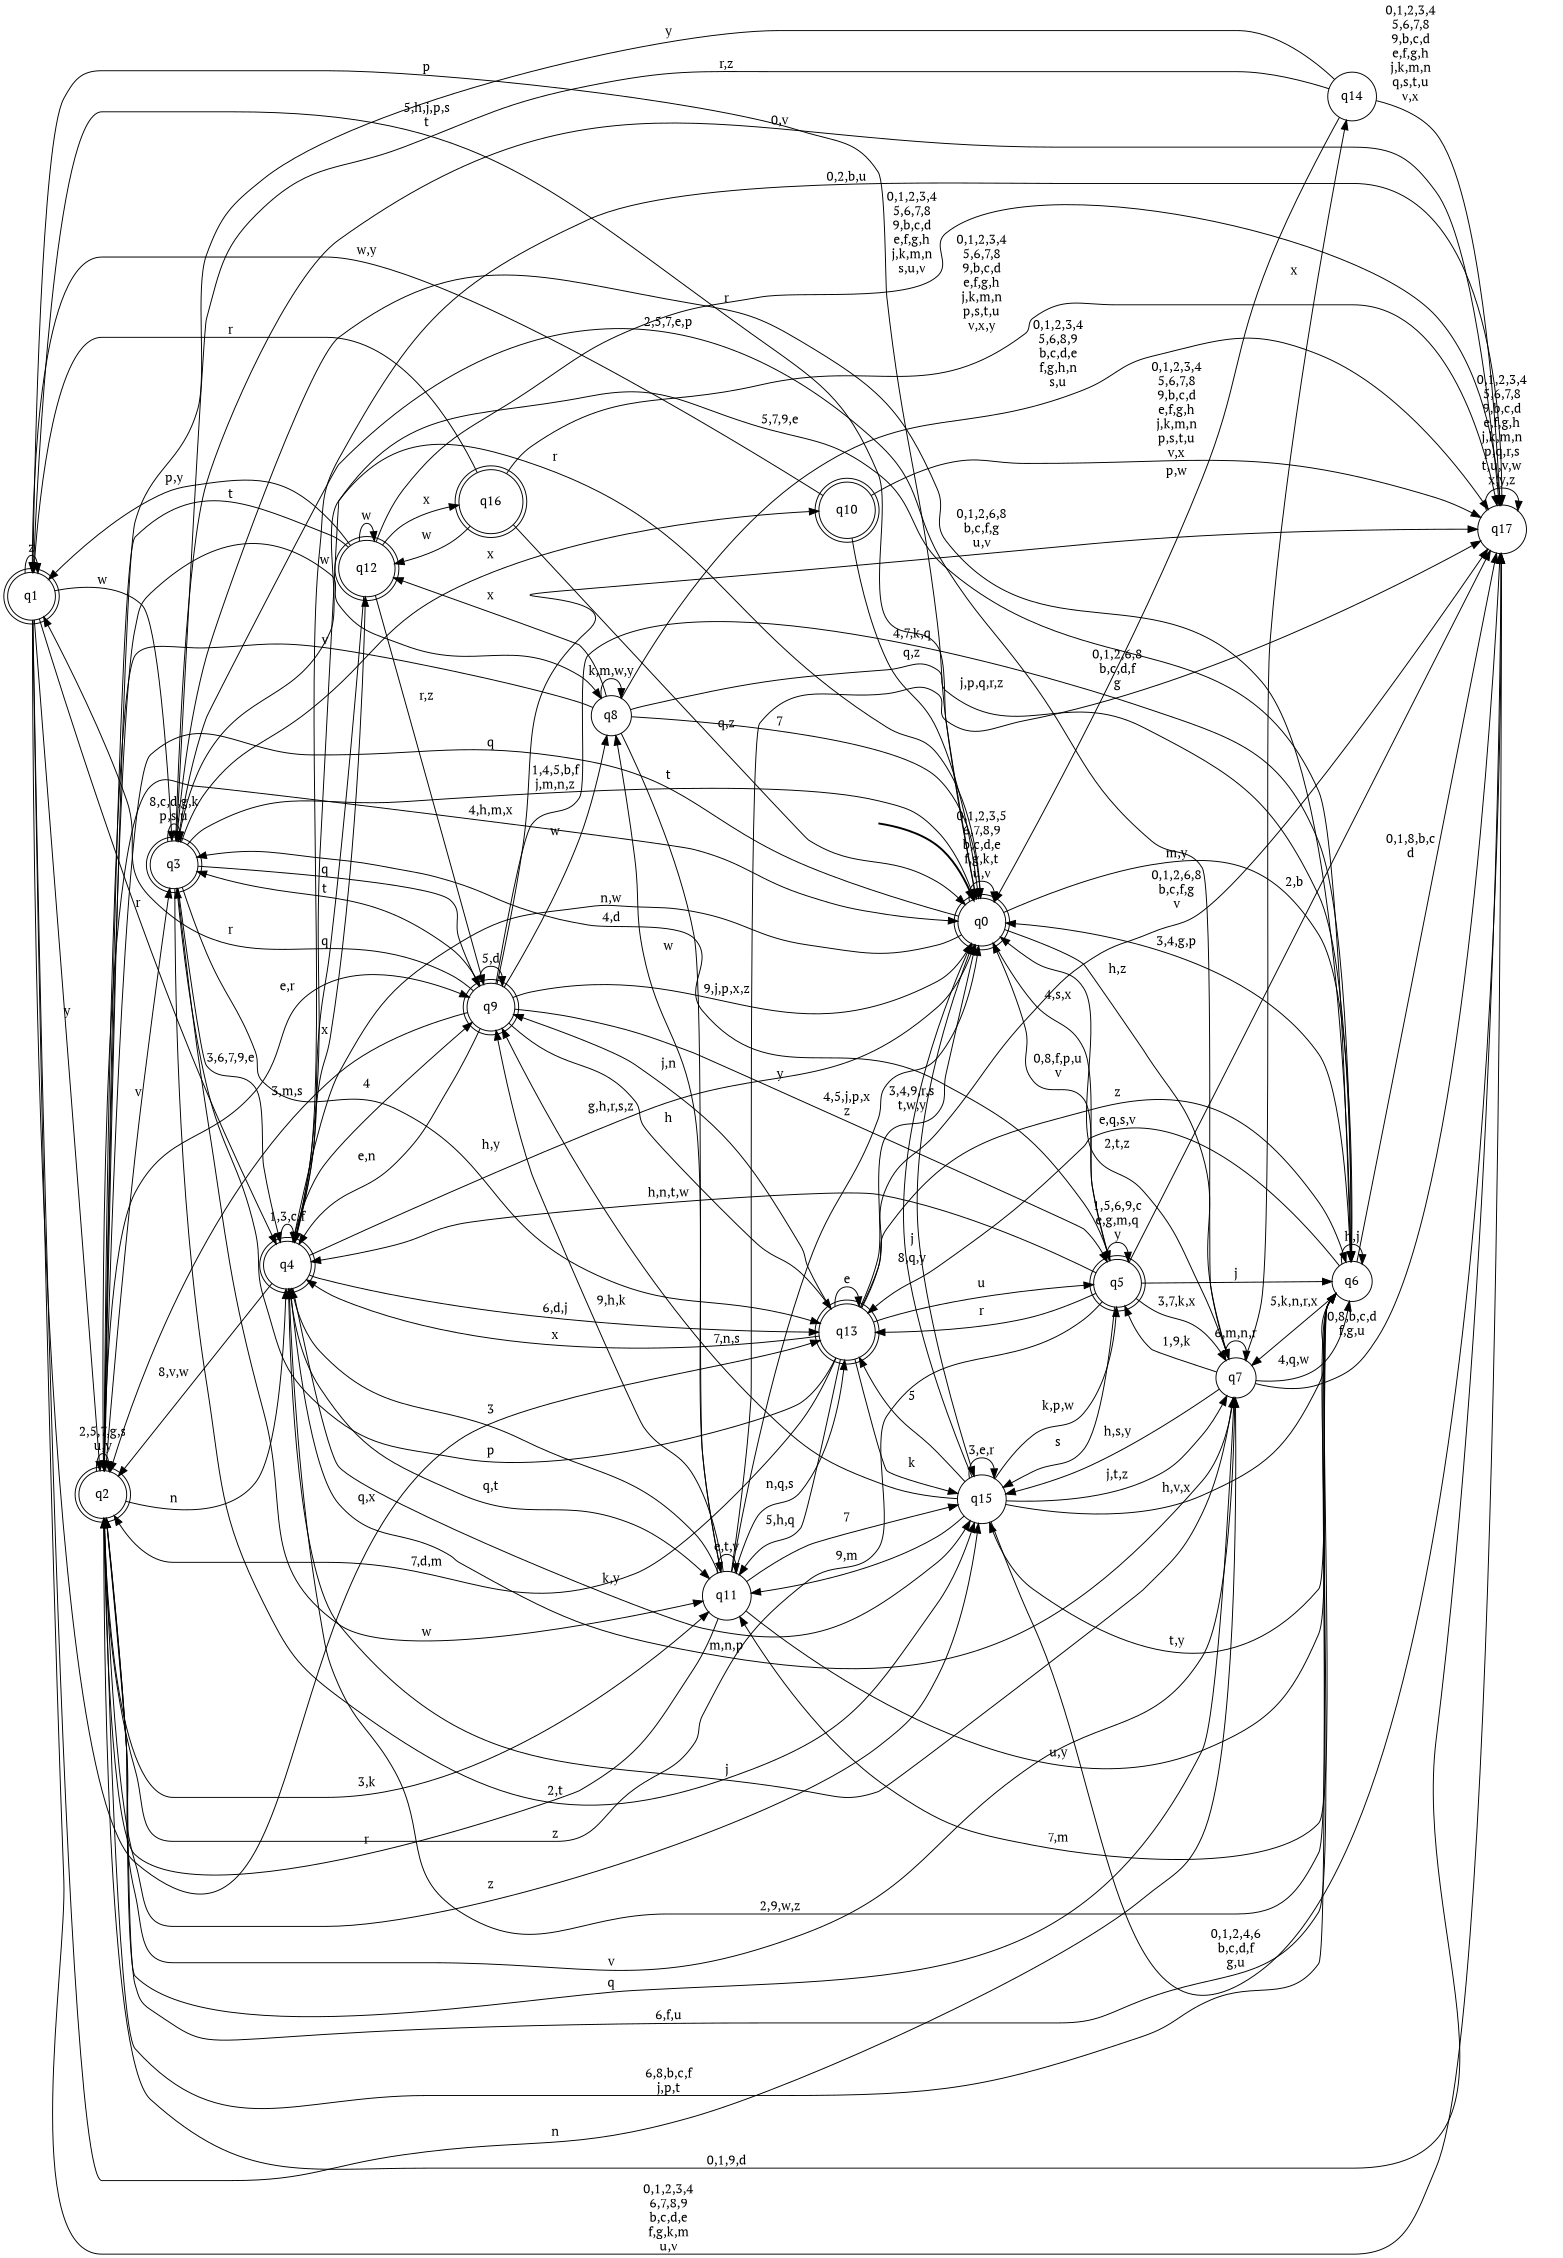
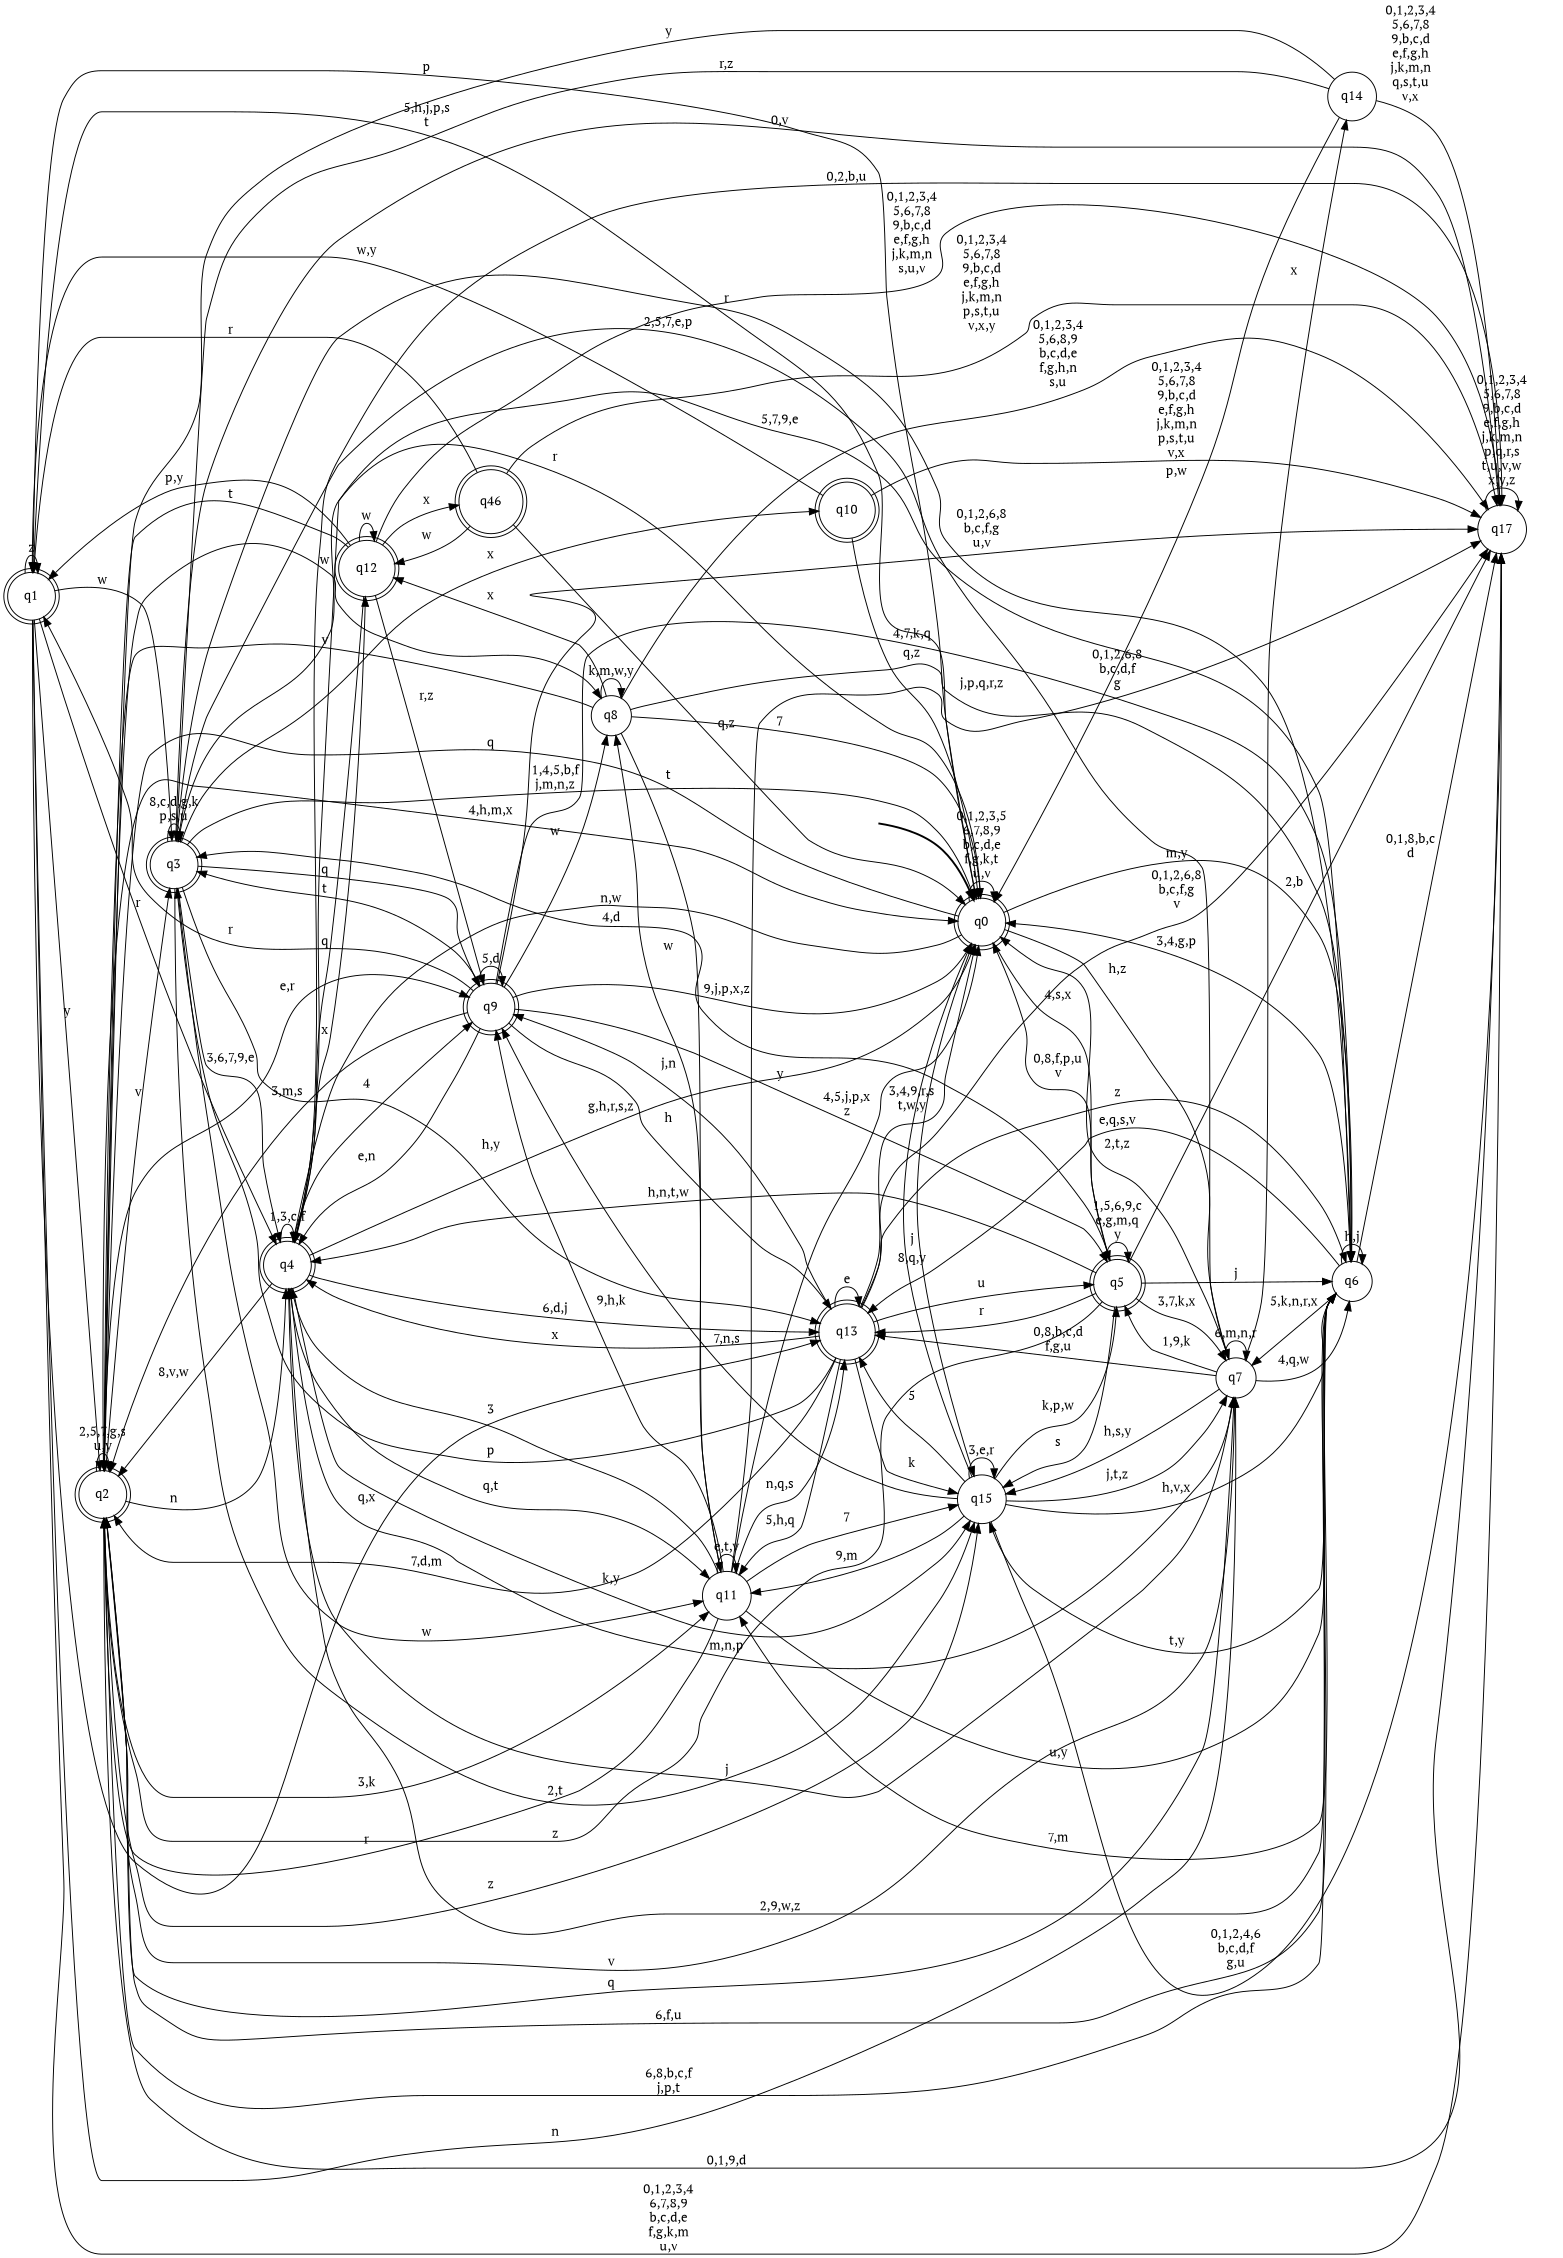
(491, 502) -> (491, 502)
(1458, 1026) -> (1050, 1356)
